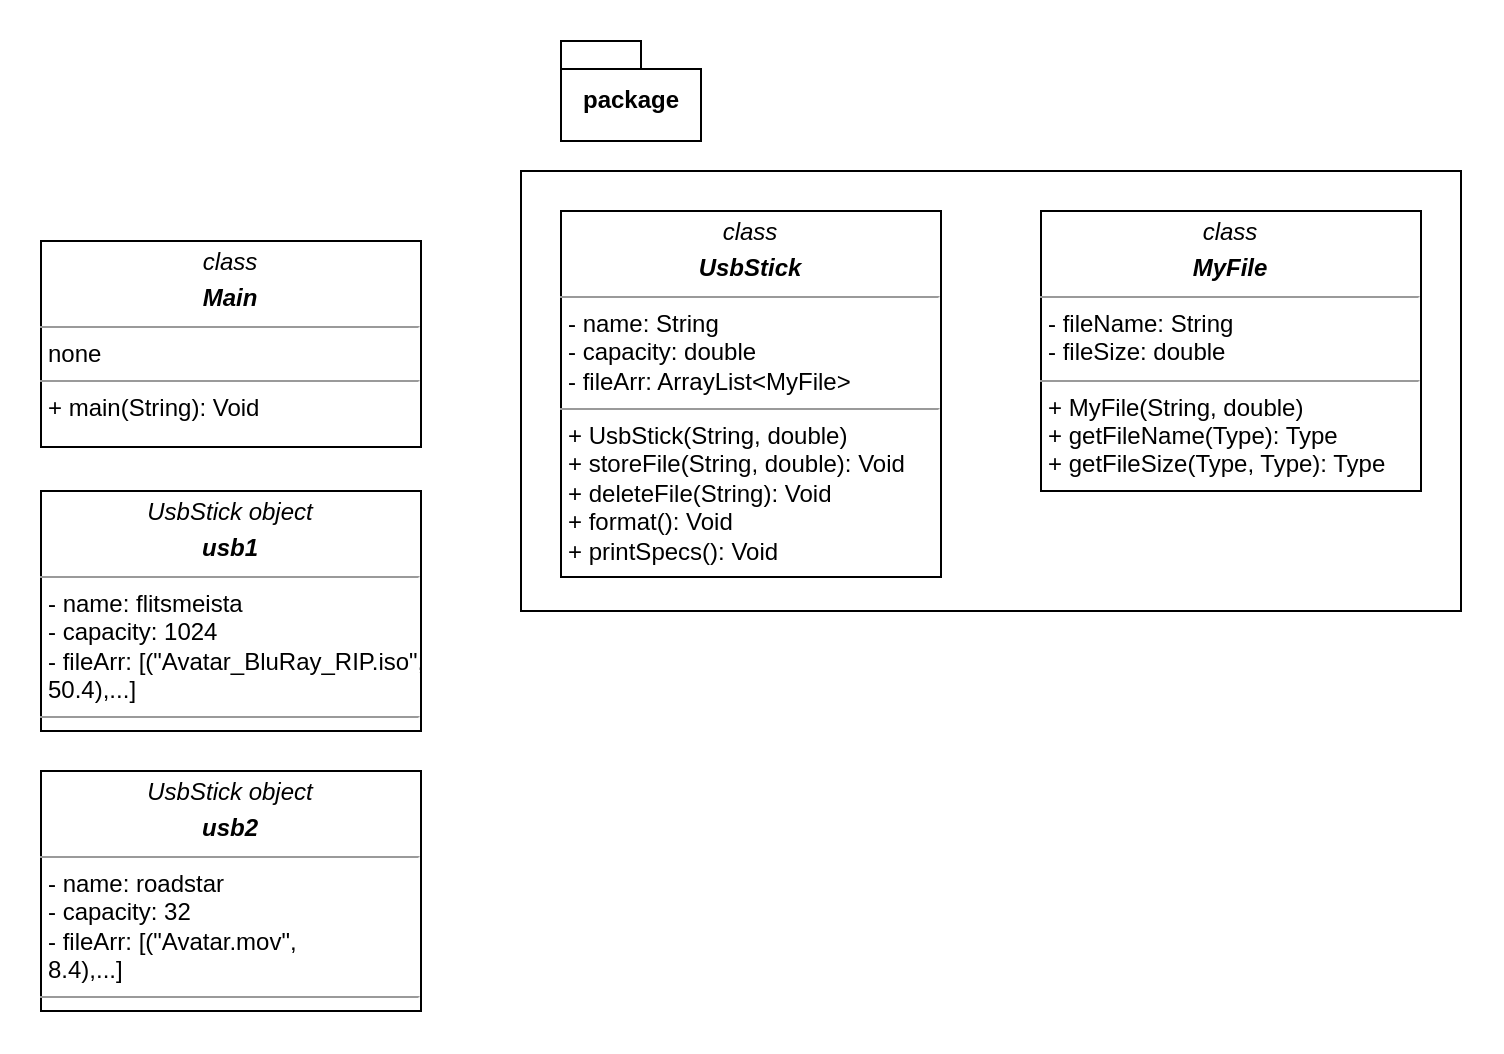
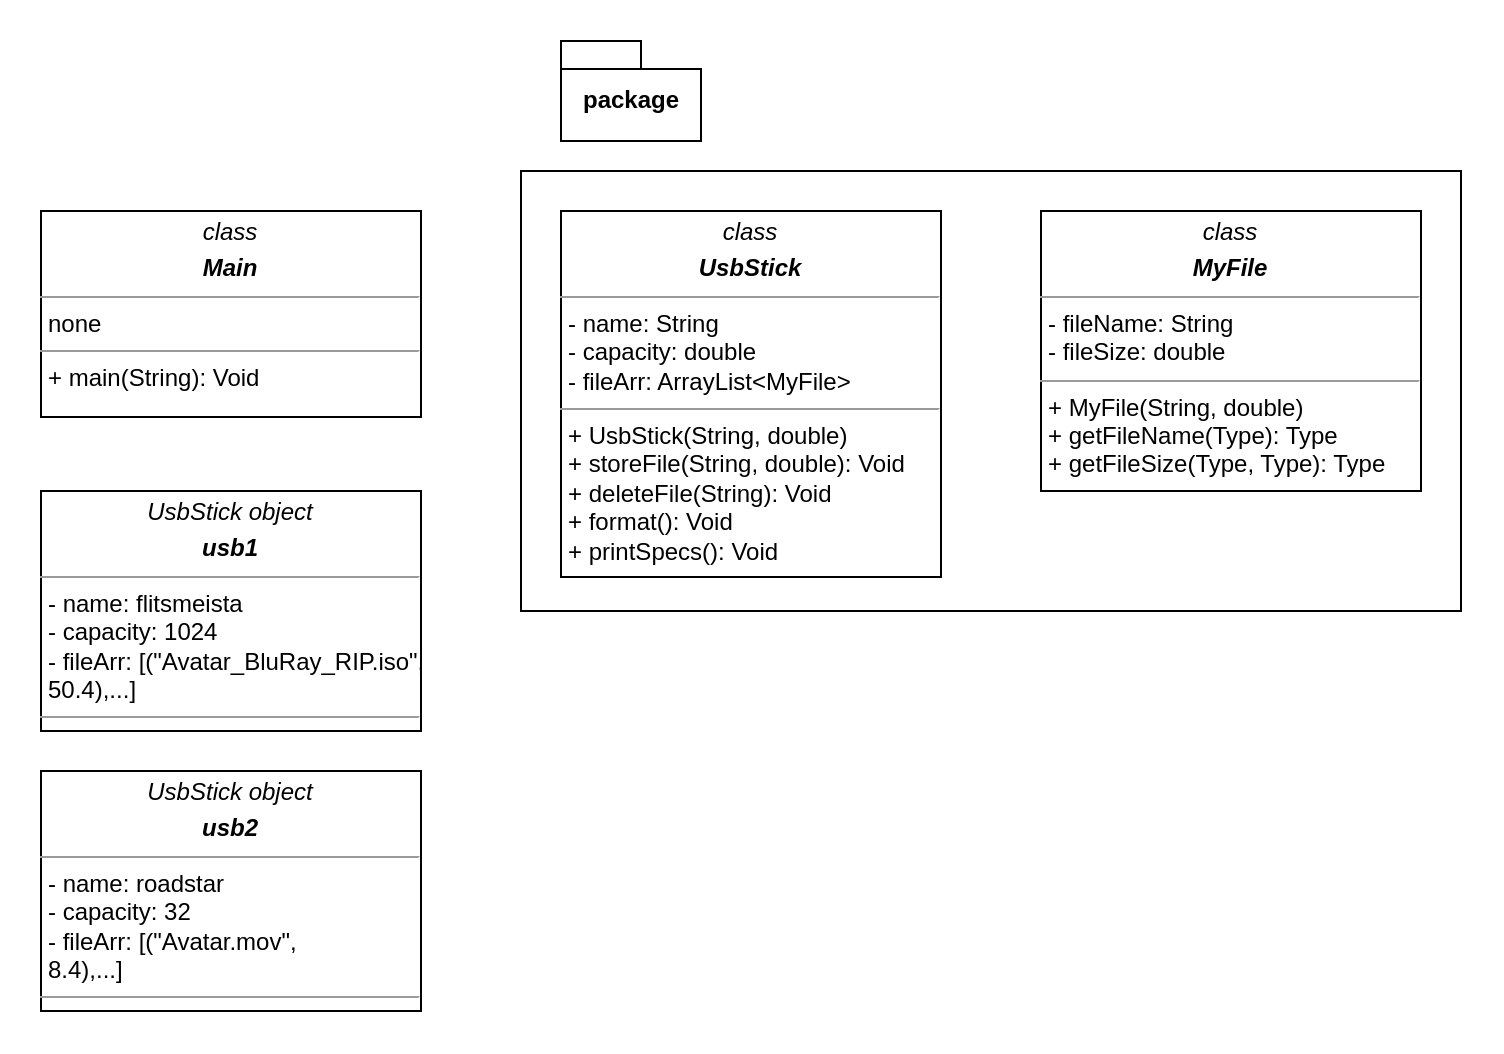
(231, 344) -> (231, 314)
